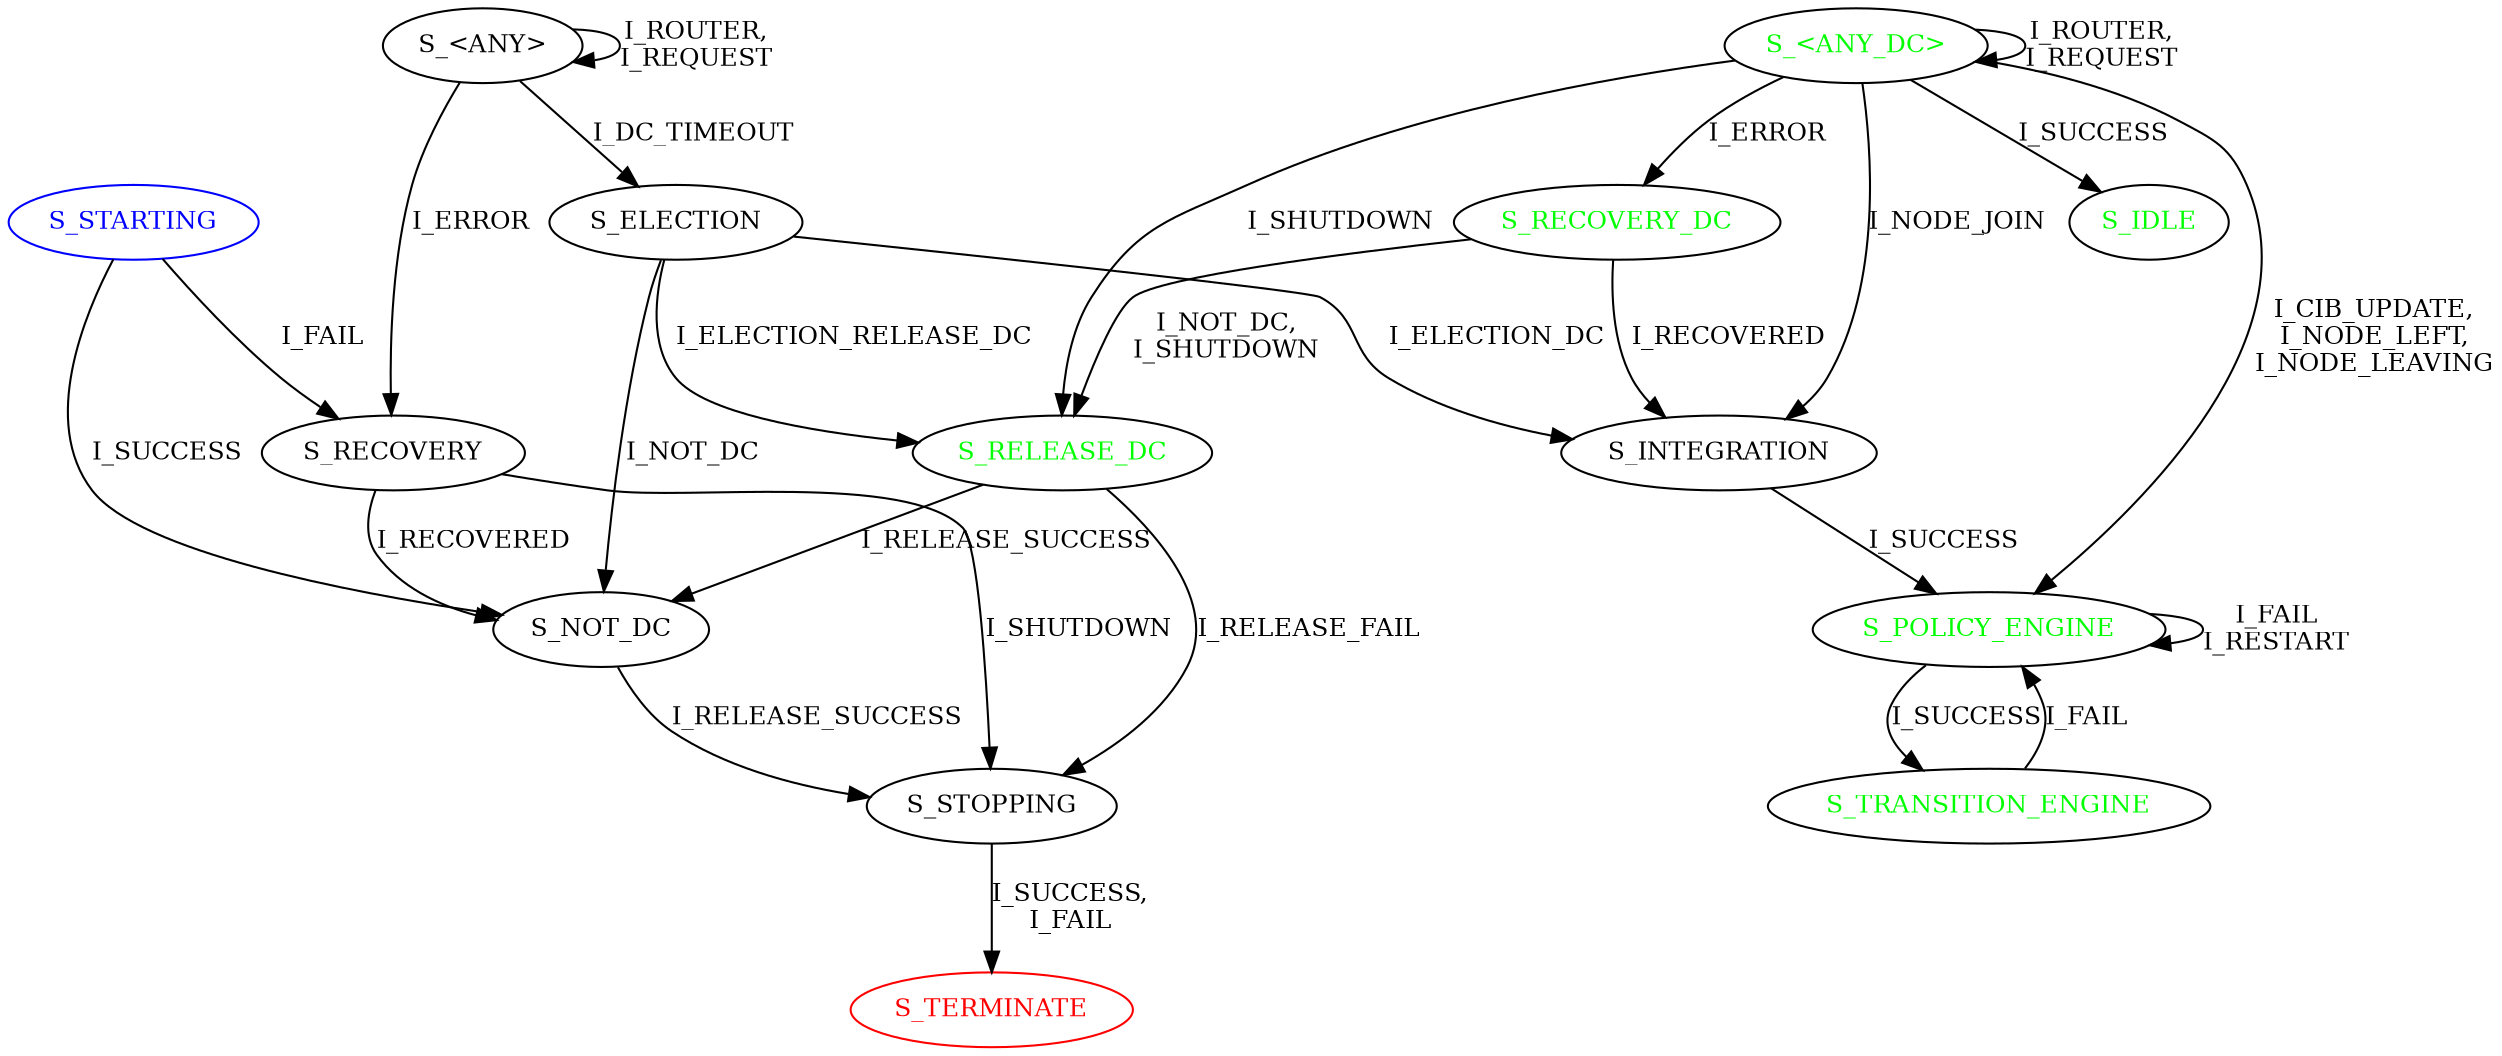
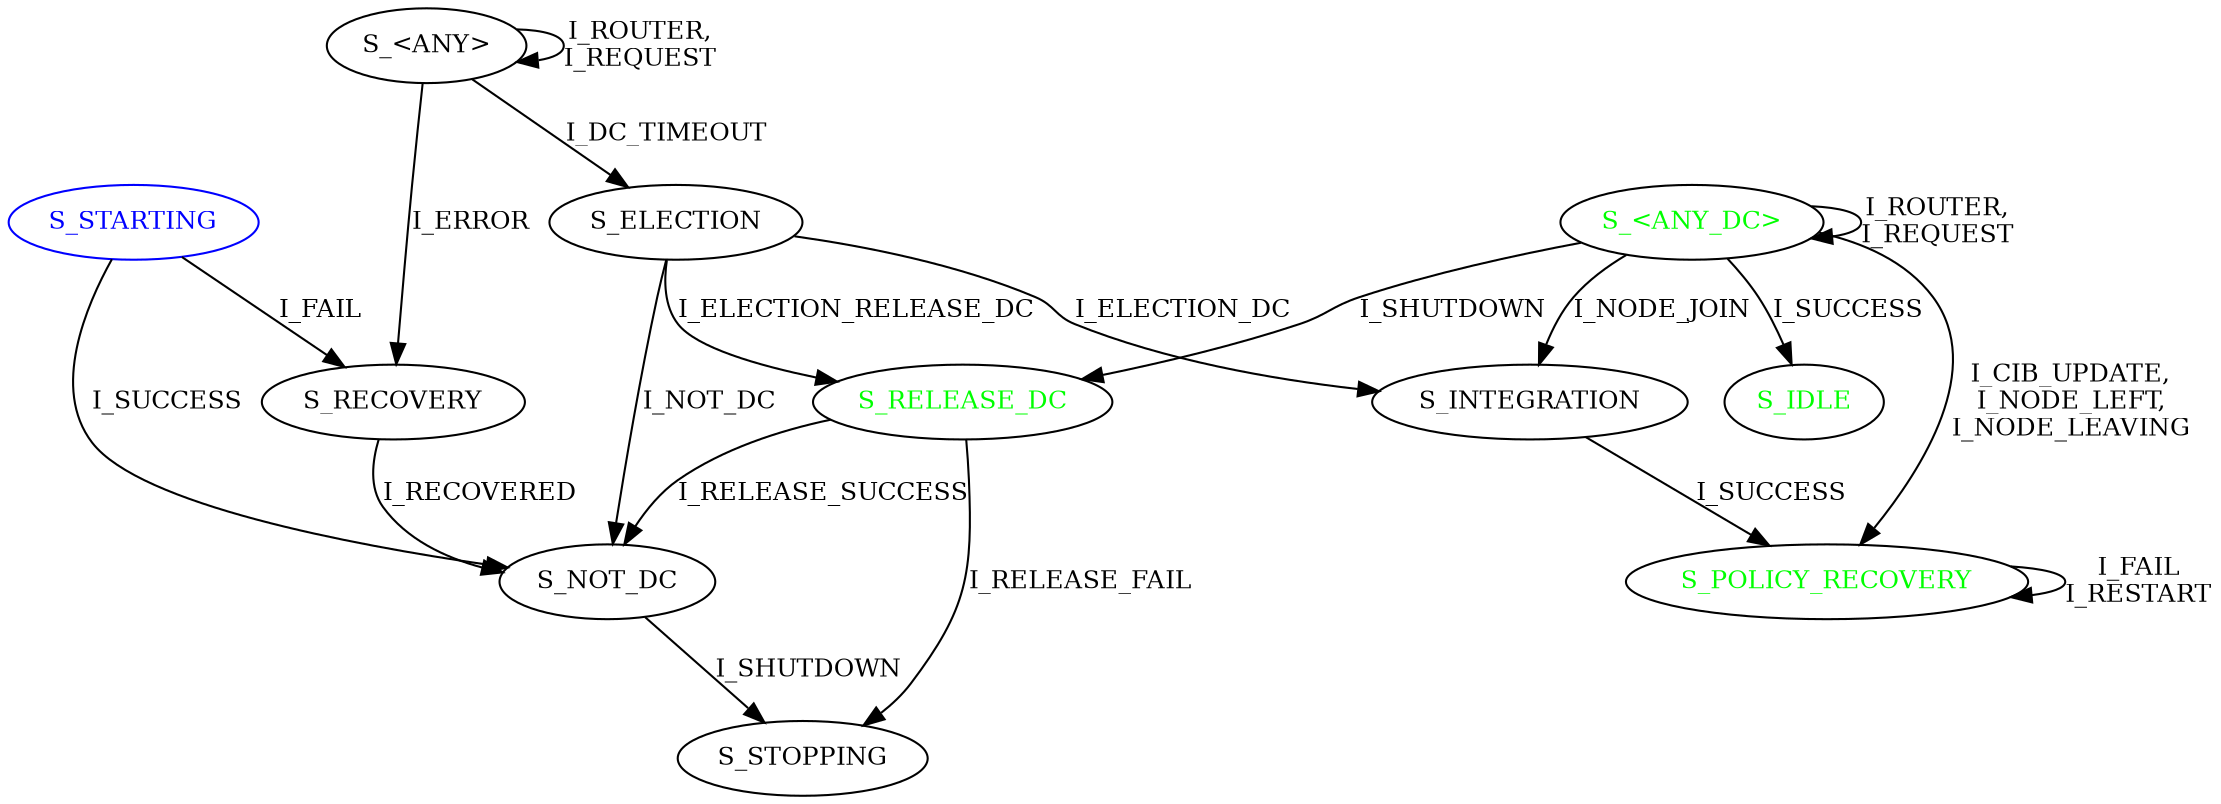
(1617, 222) -> none
(846, 494) -> none
(1989, 630) -> (1827, 582)
(817, 718) -> (809, 670)
(1989, 806) -> none
(992, 1010) -> none
